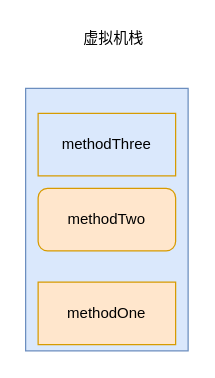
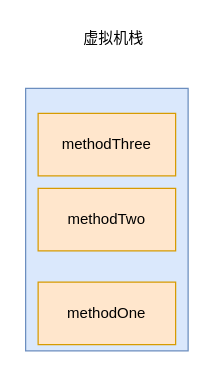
(107, 144) -> (107, 144)
(107, 219) -> (107, 219)
